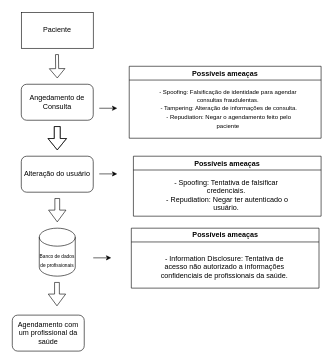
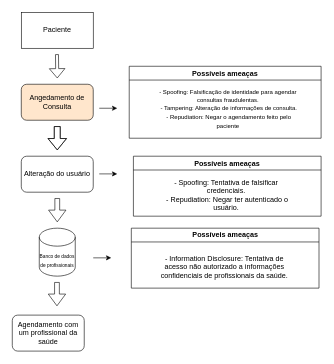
(57, 102) -> (57, 102)
